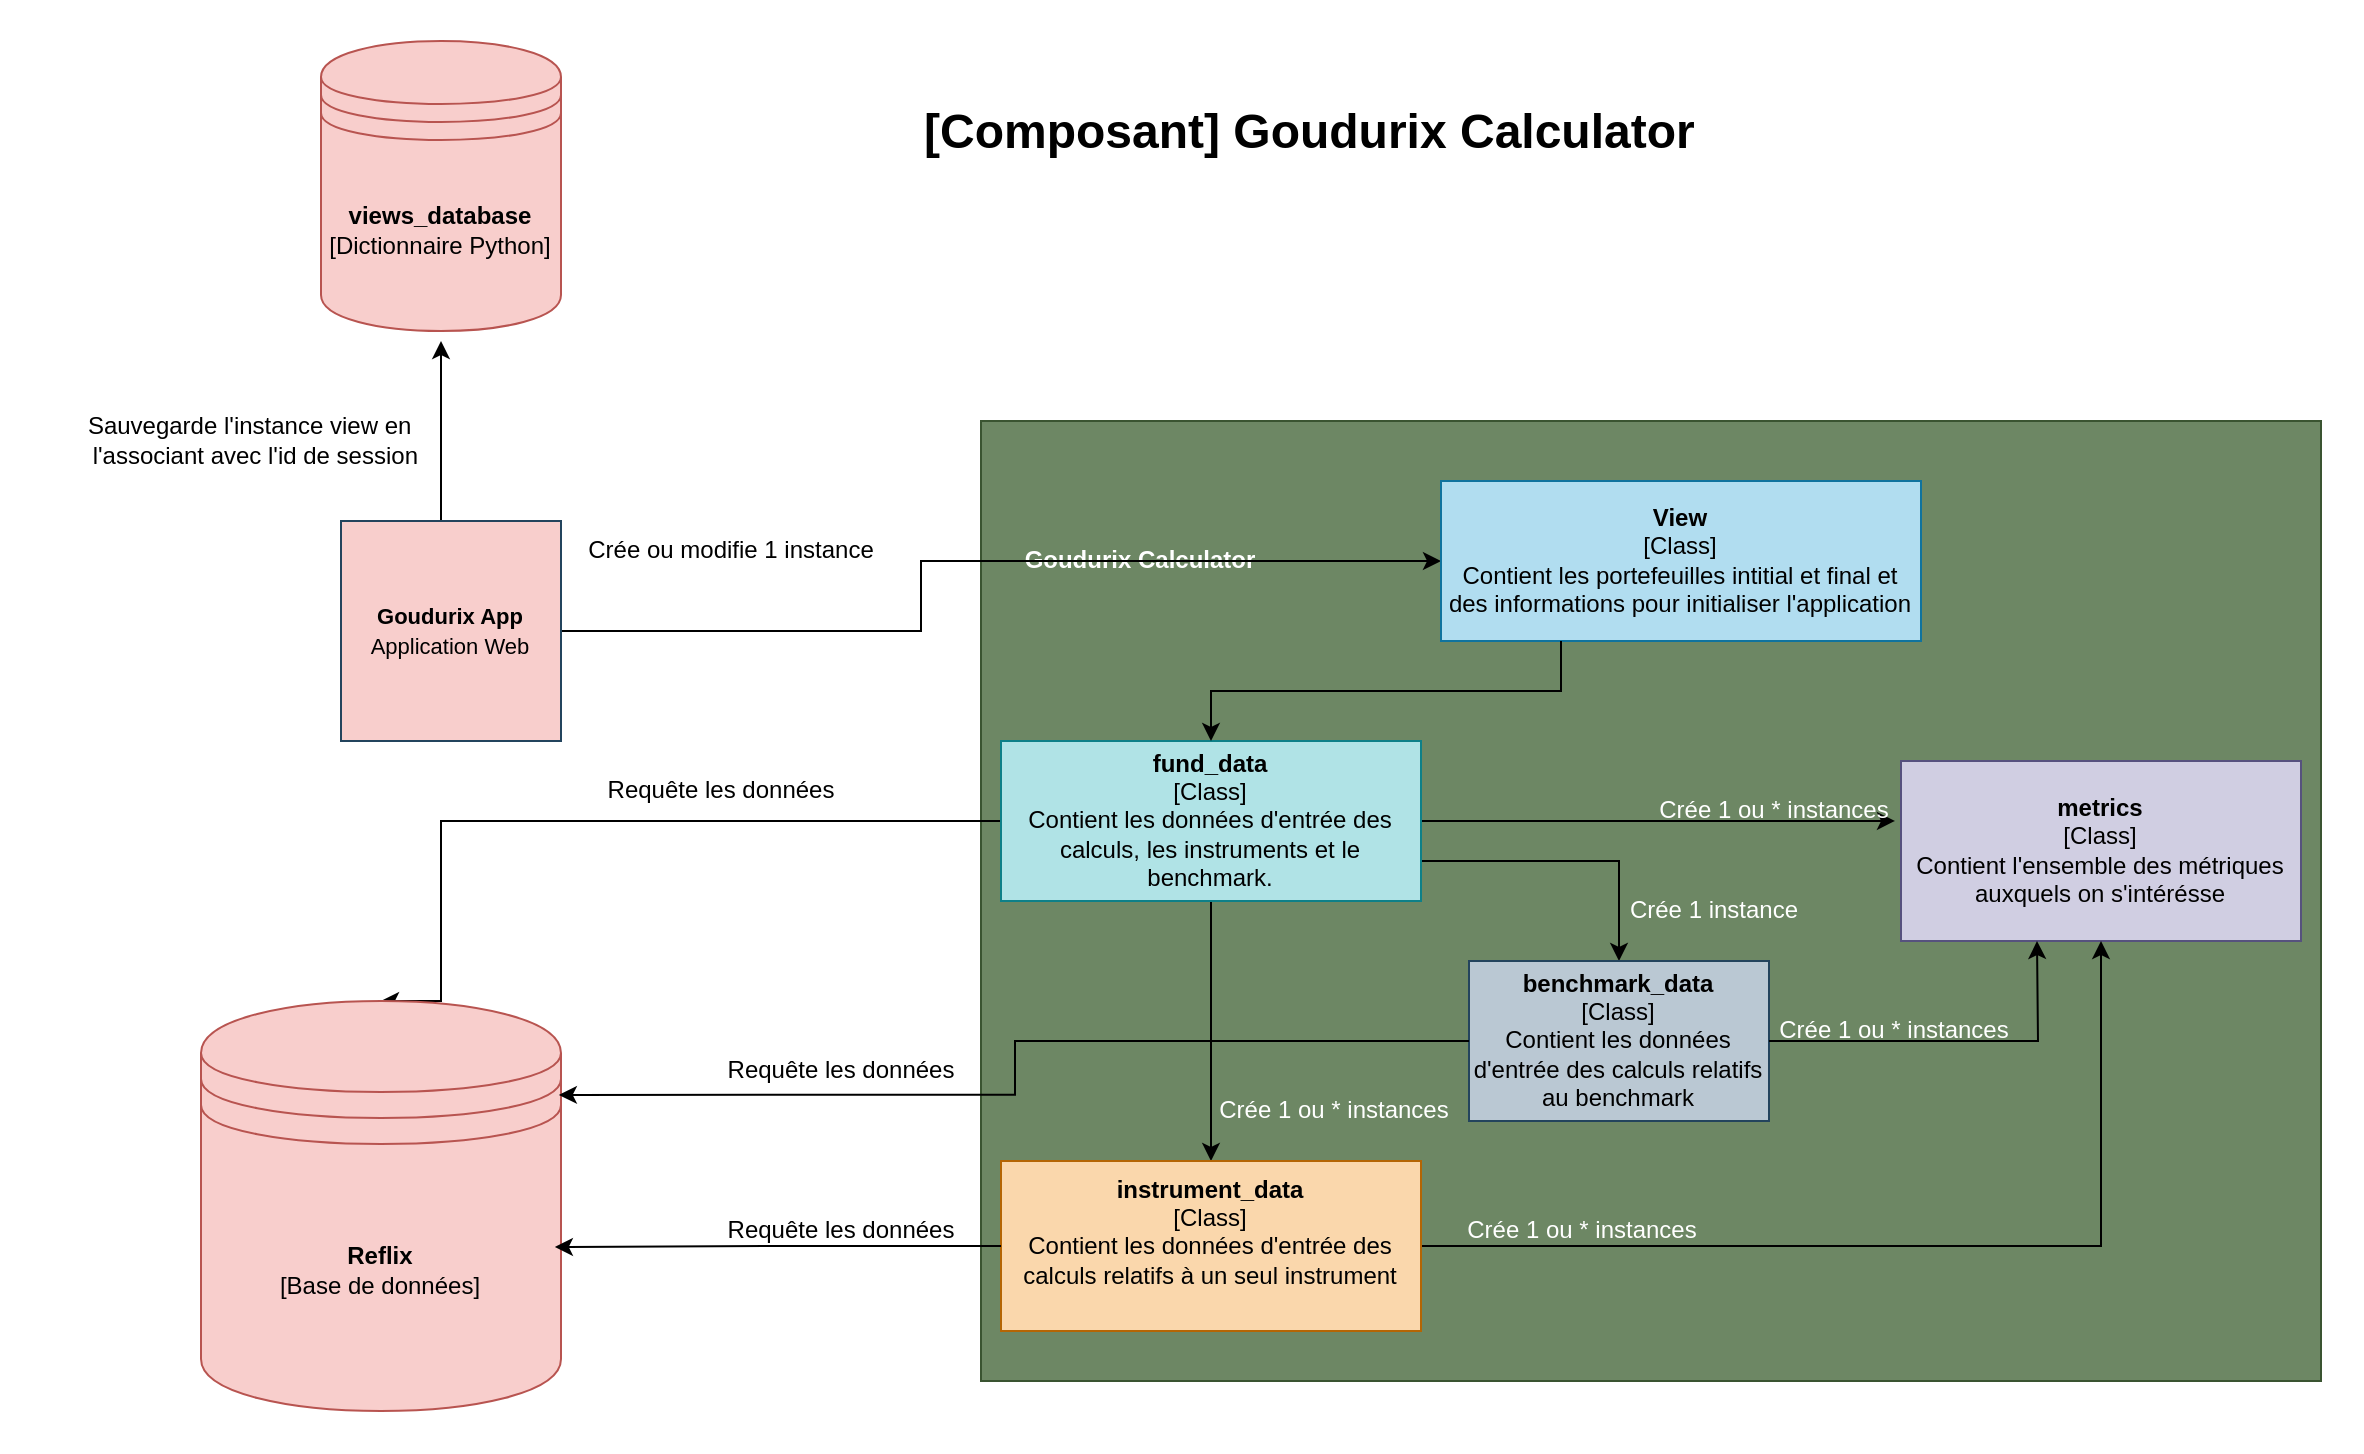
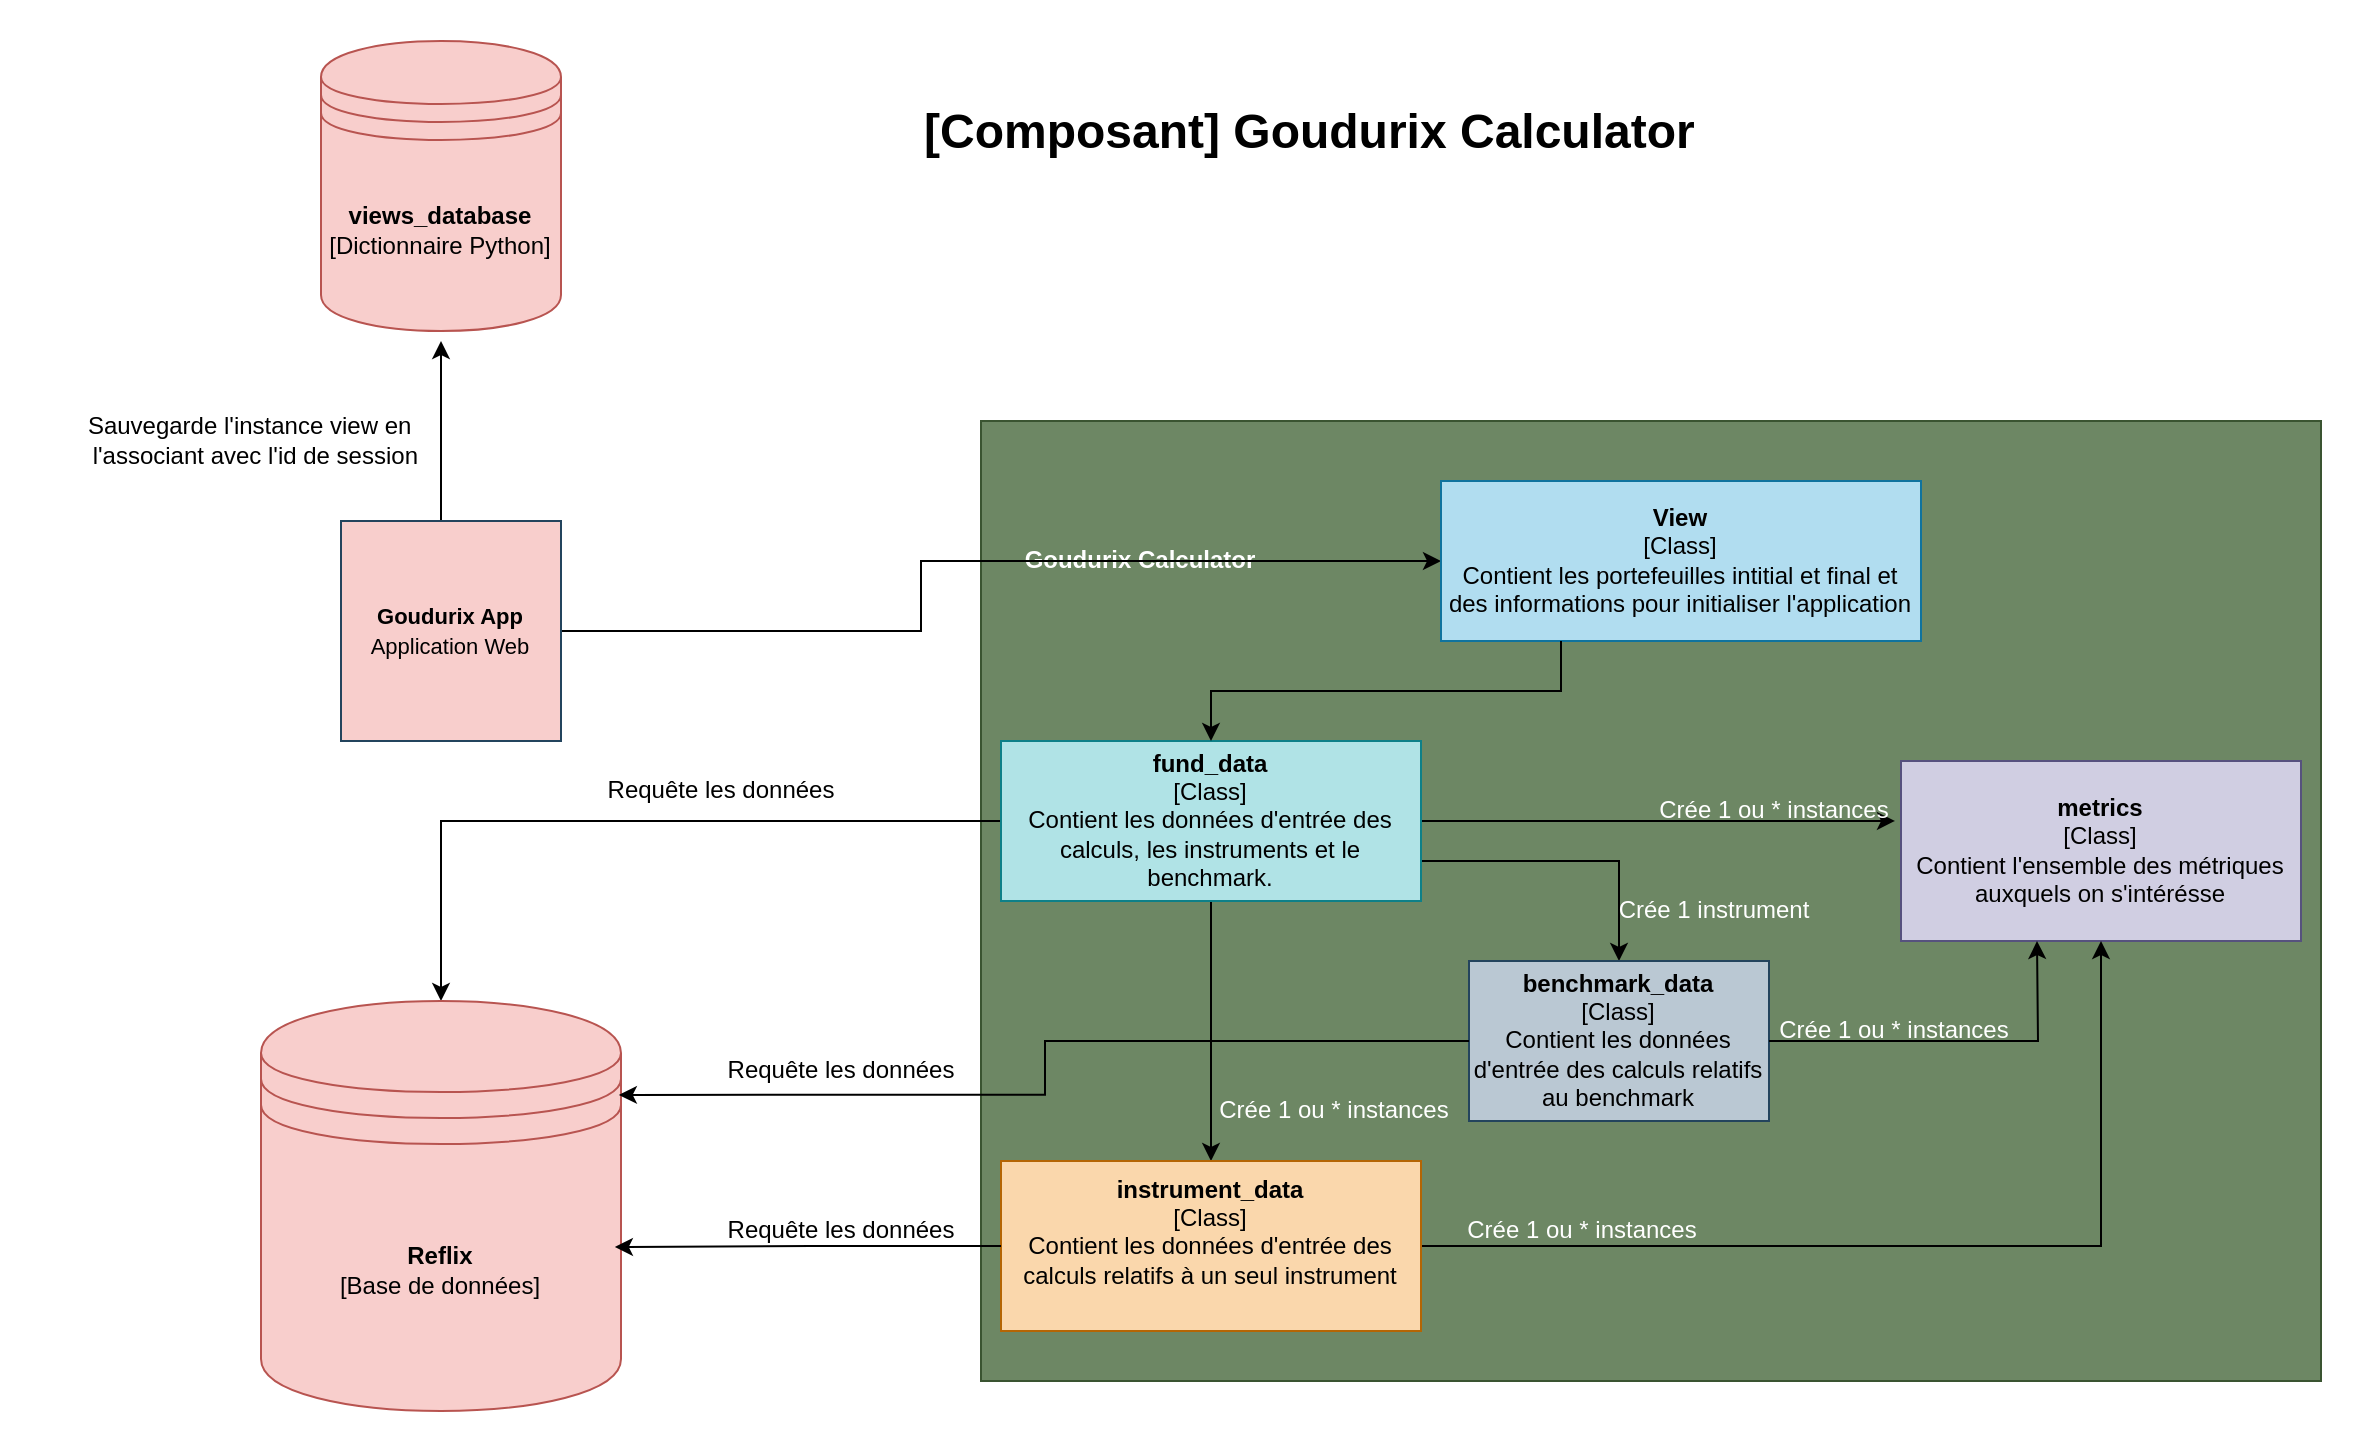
(731, 551) -> none
(1715, 911) -> (1715, 911)
(381, 1206) -> (441, 1206)
